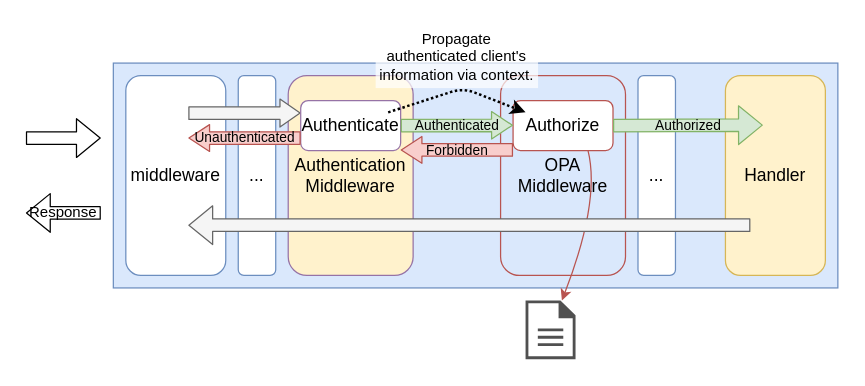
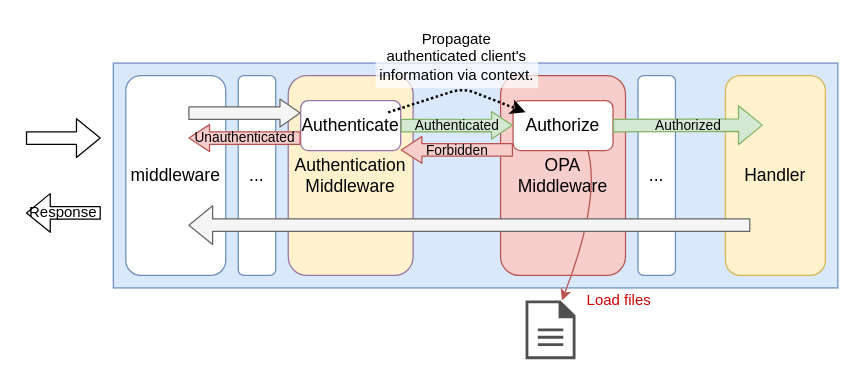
(563, 176) -> (563, 176)
none -> (619, 301)
